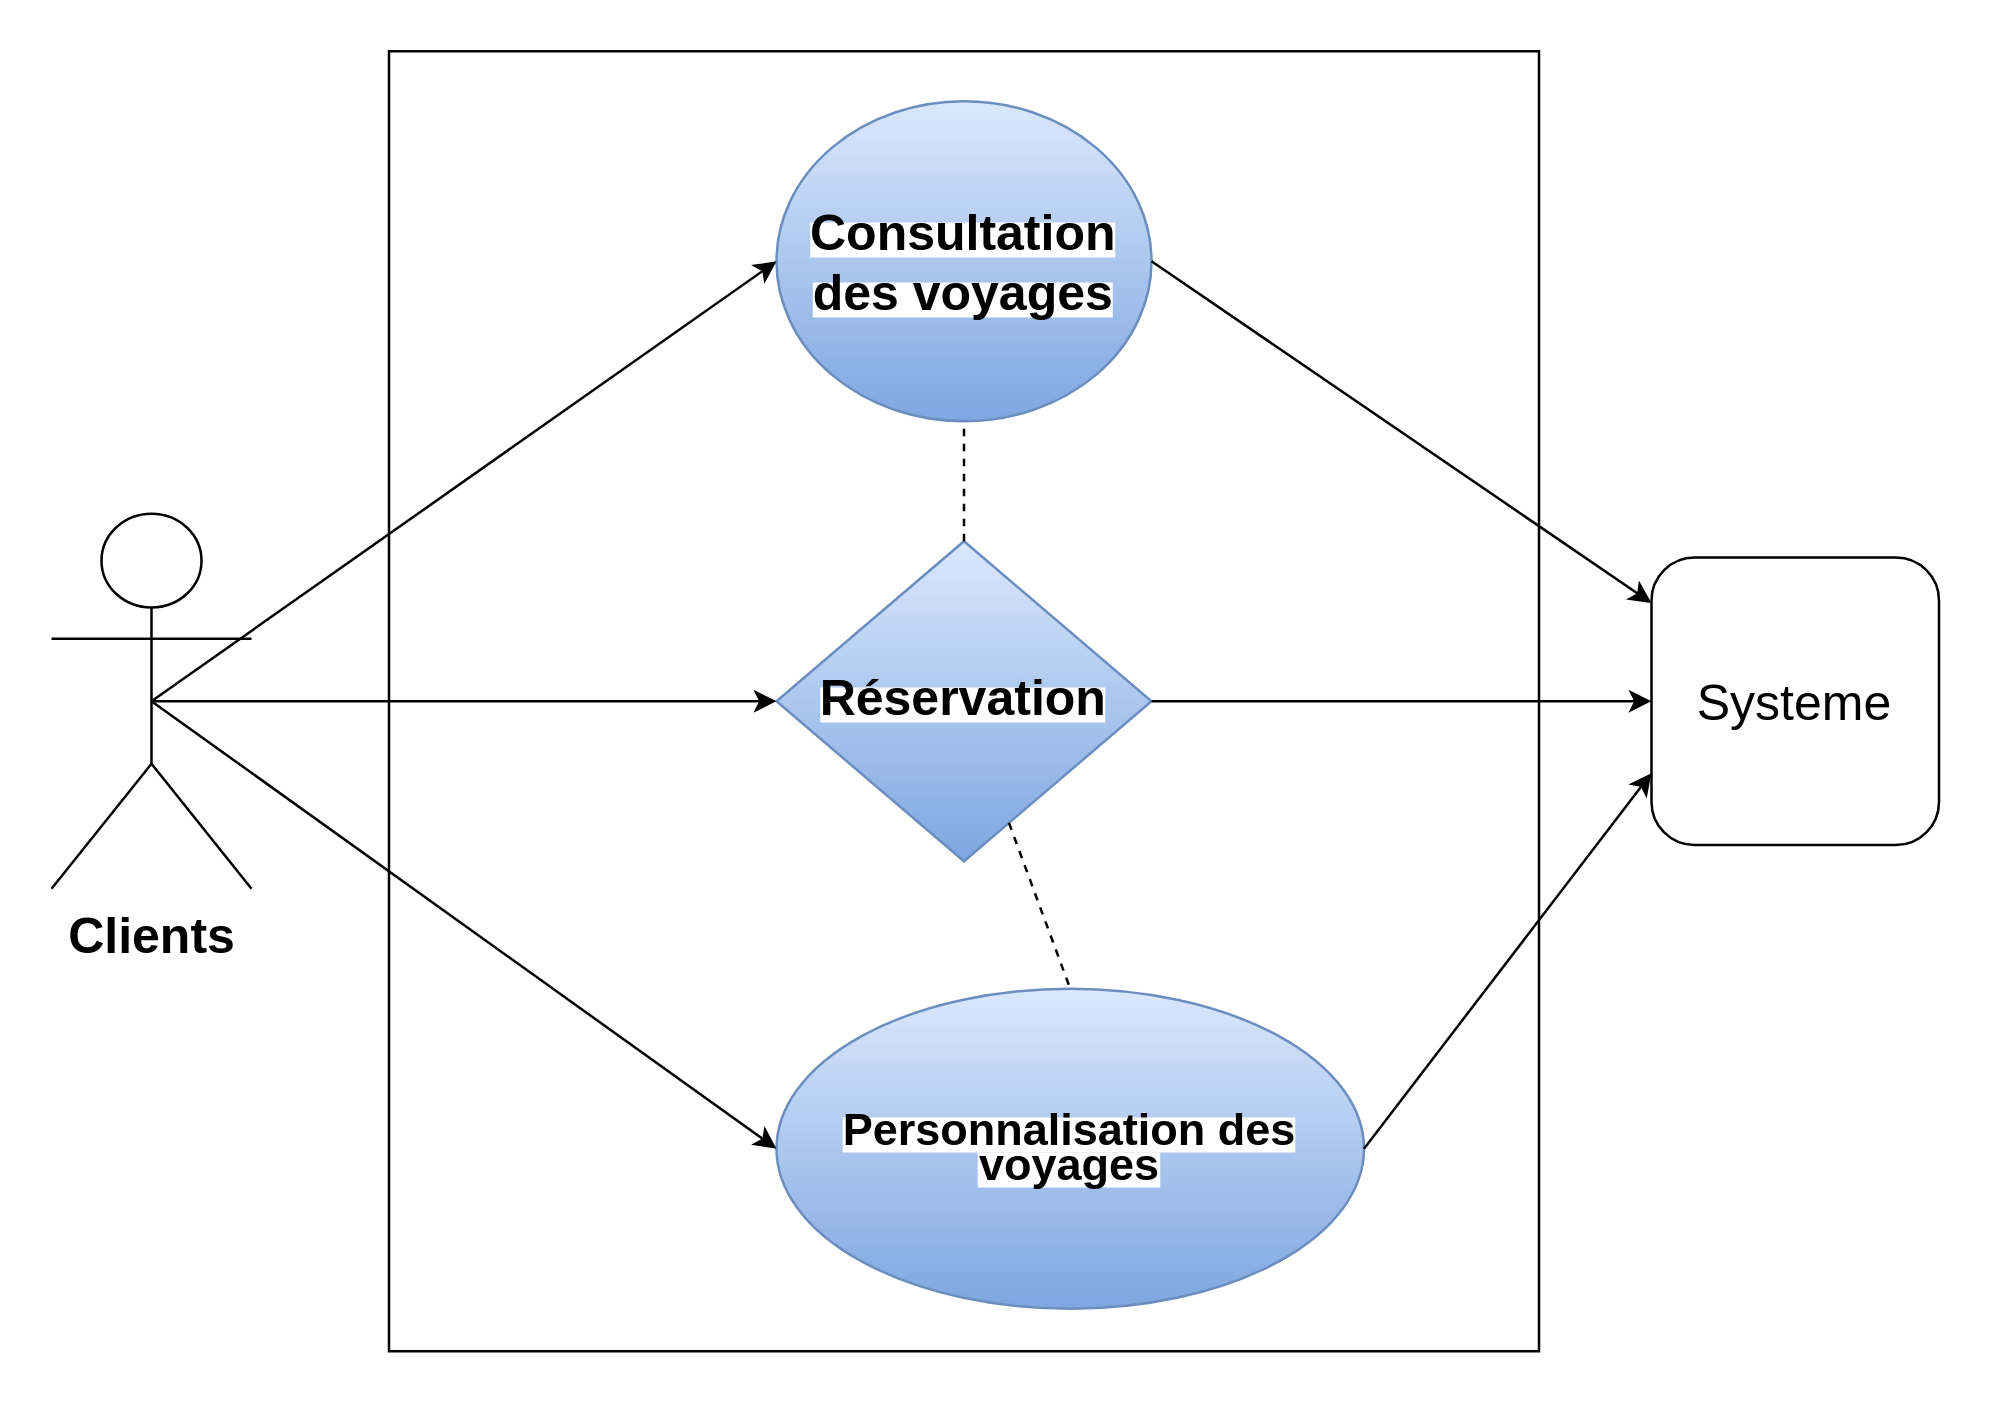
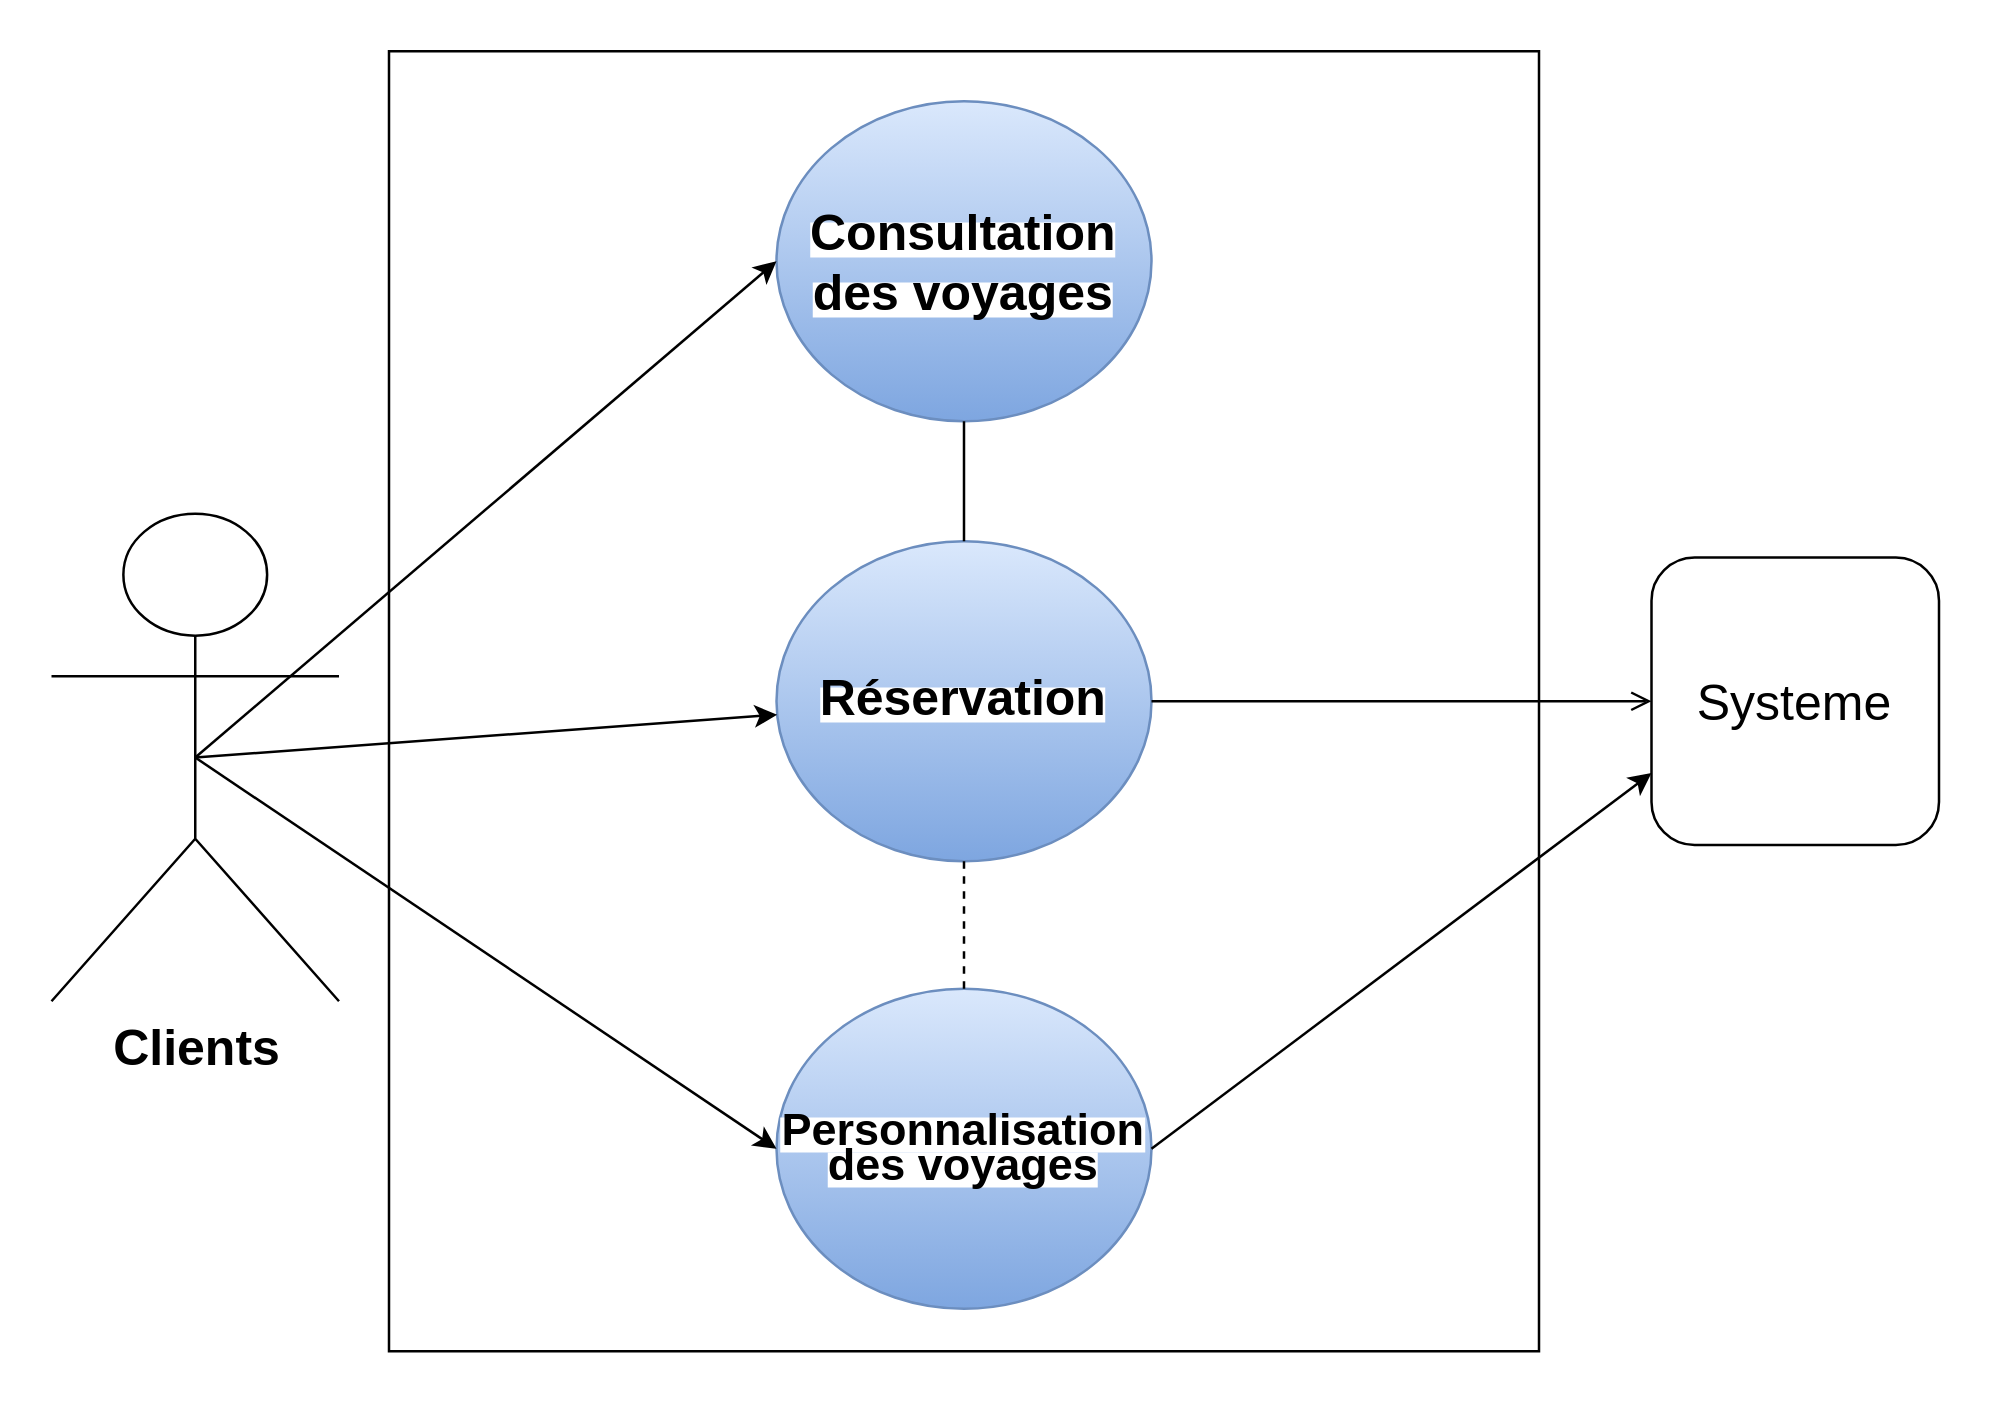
(1394, 427) -> none
(964, 481) -> (964, 481)
(151, 701) -> (195, 758)
(964, 701) -> (964, 701)
(1633, 701) -> (1637, 701)
(1070, 1149) -> (964, 1149)
